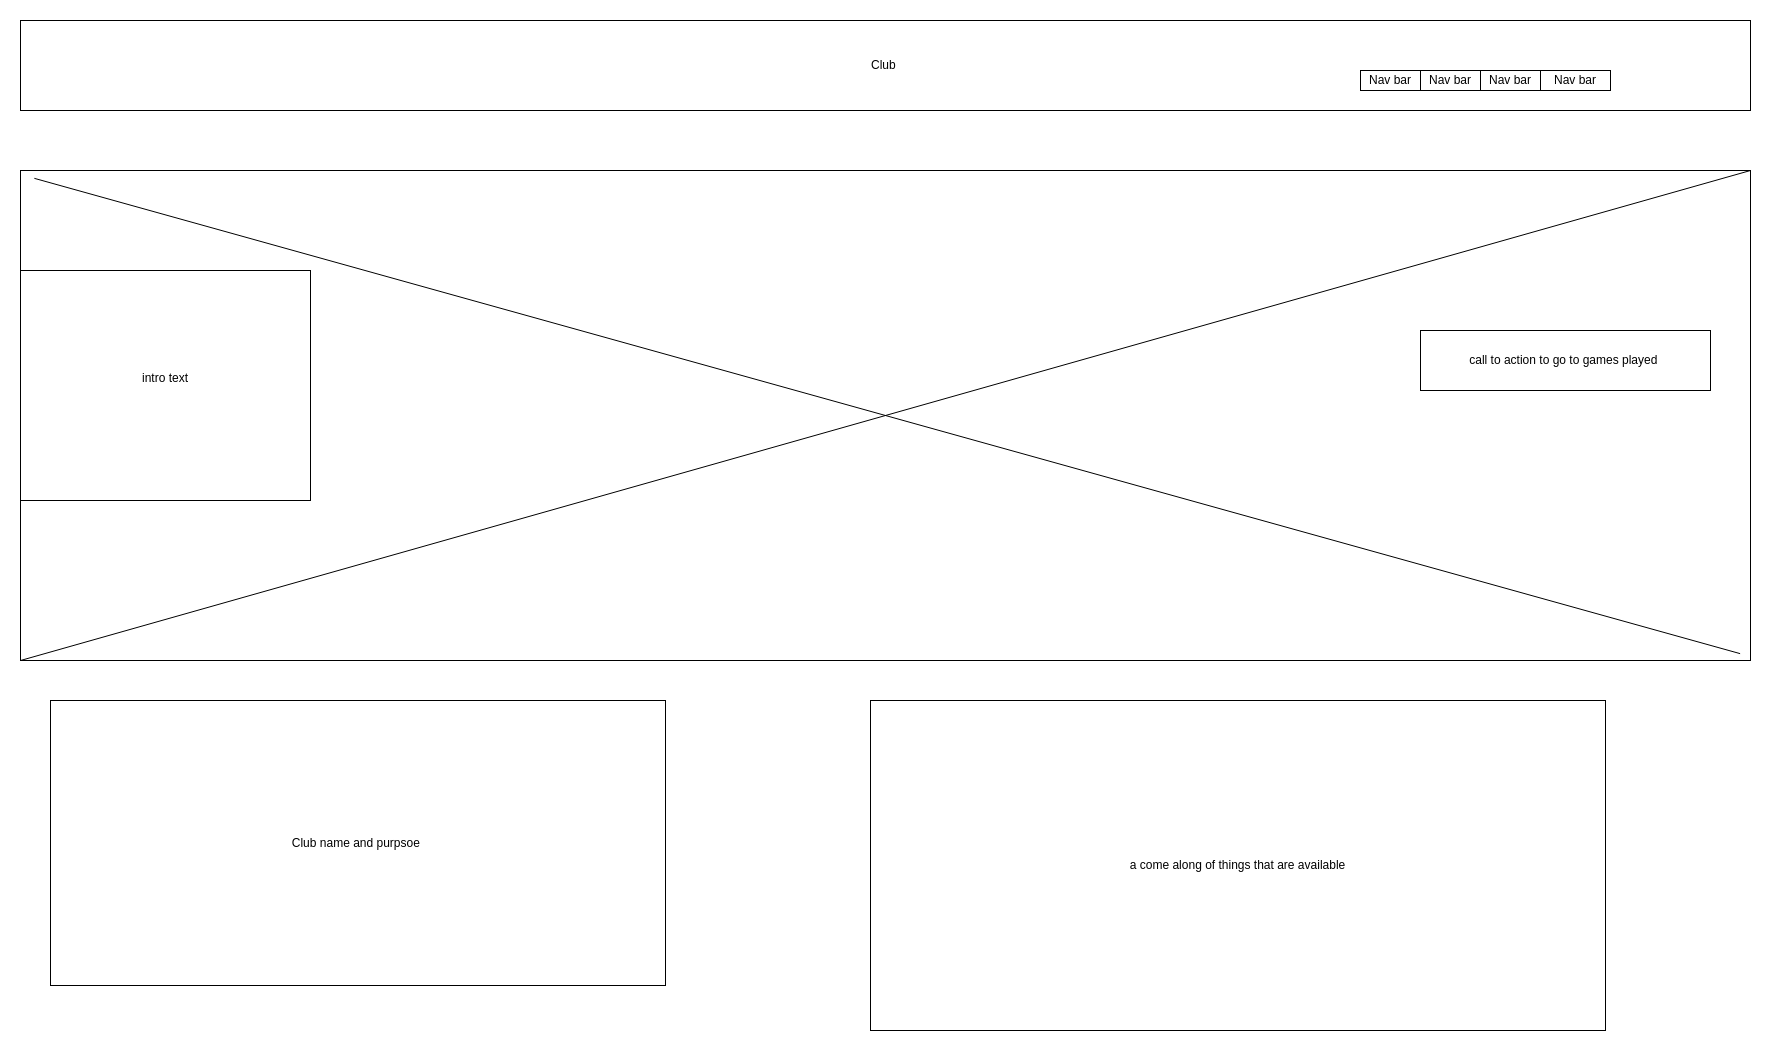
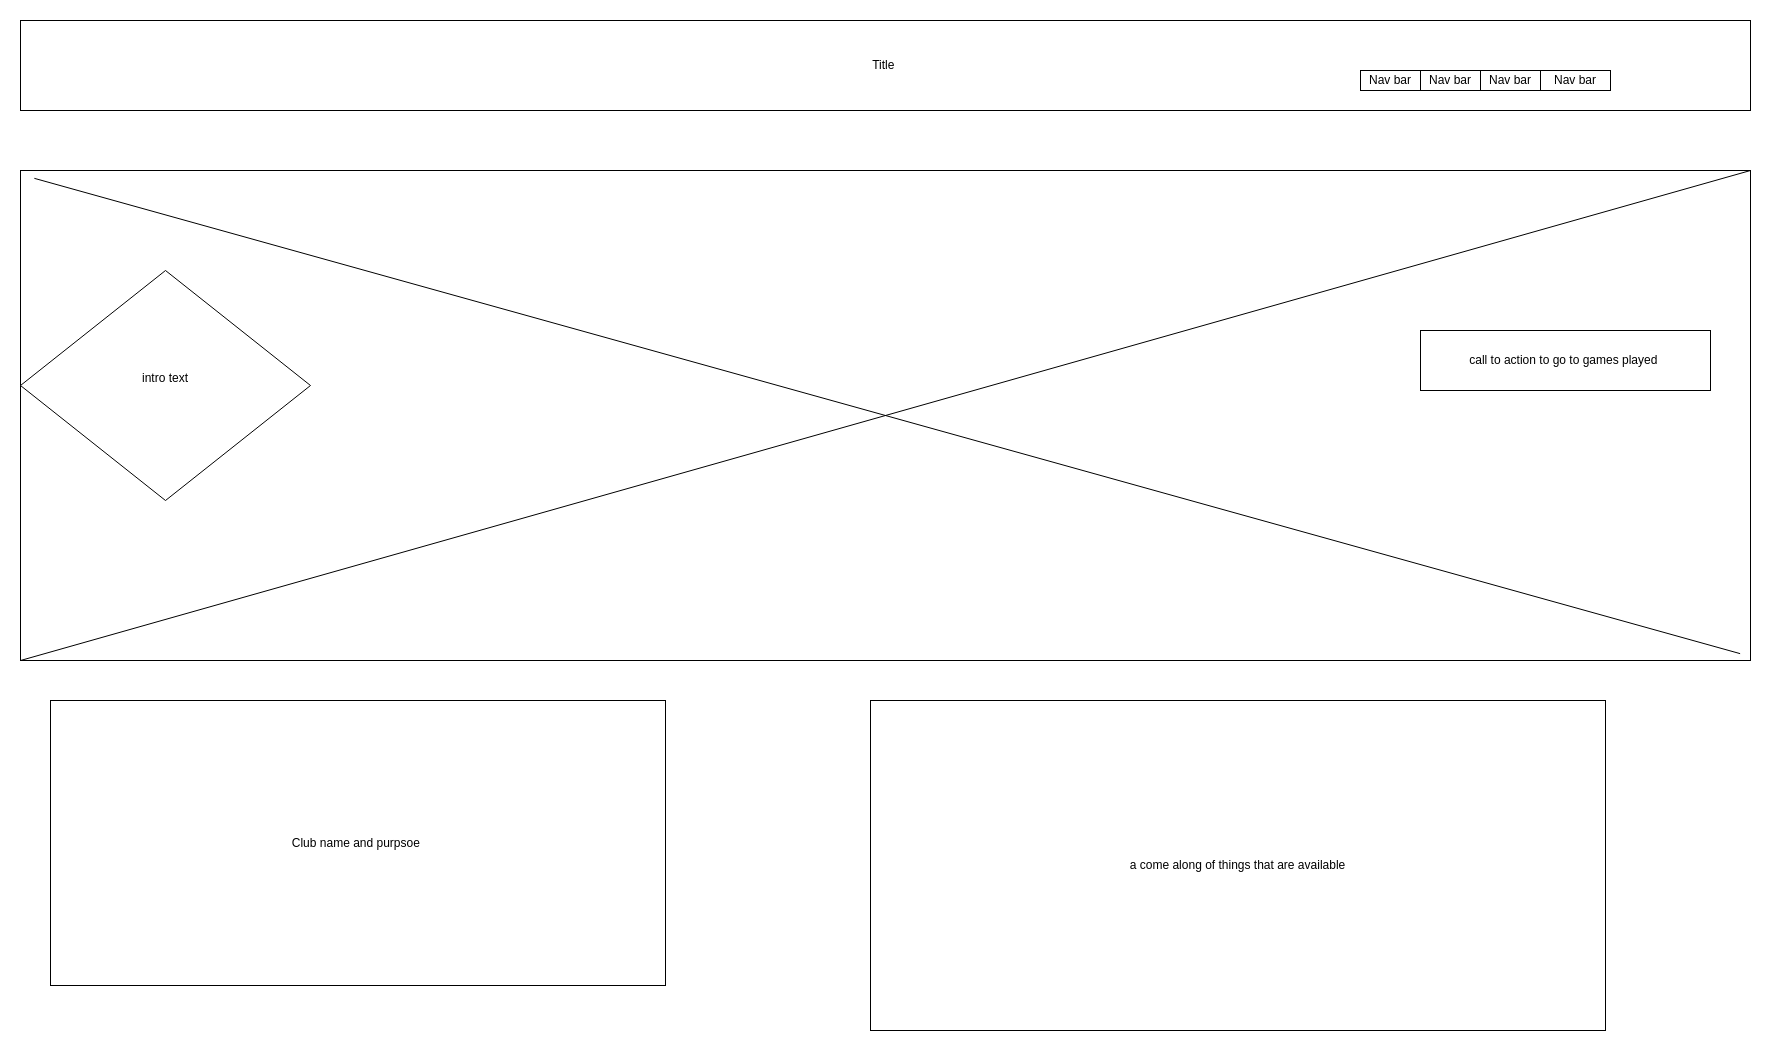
(886, 66) -> (886, 66)
(166, 386) -> (166, 386)
